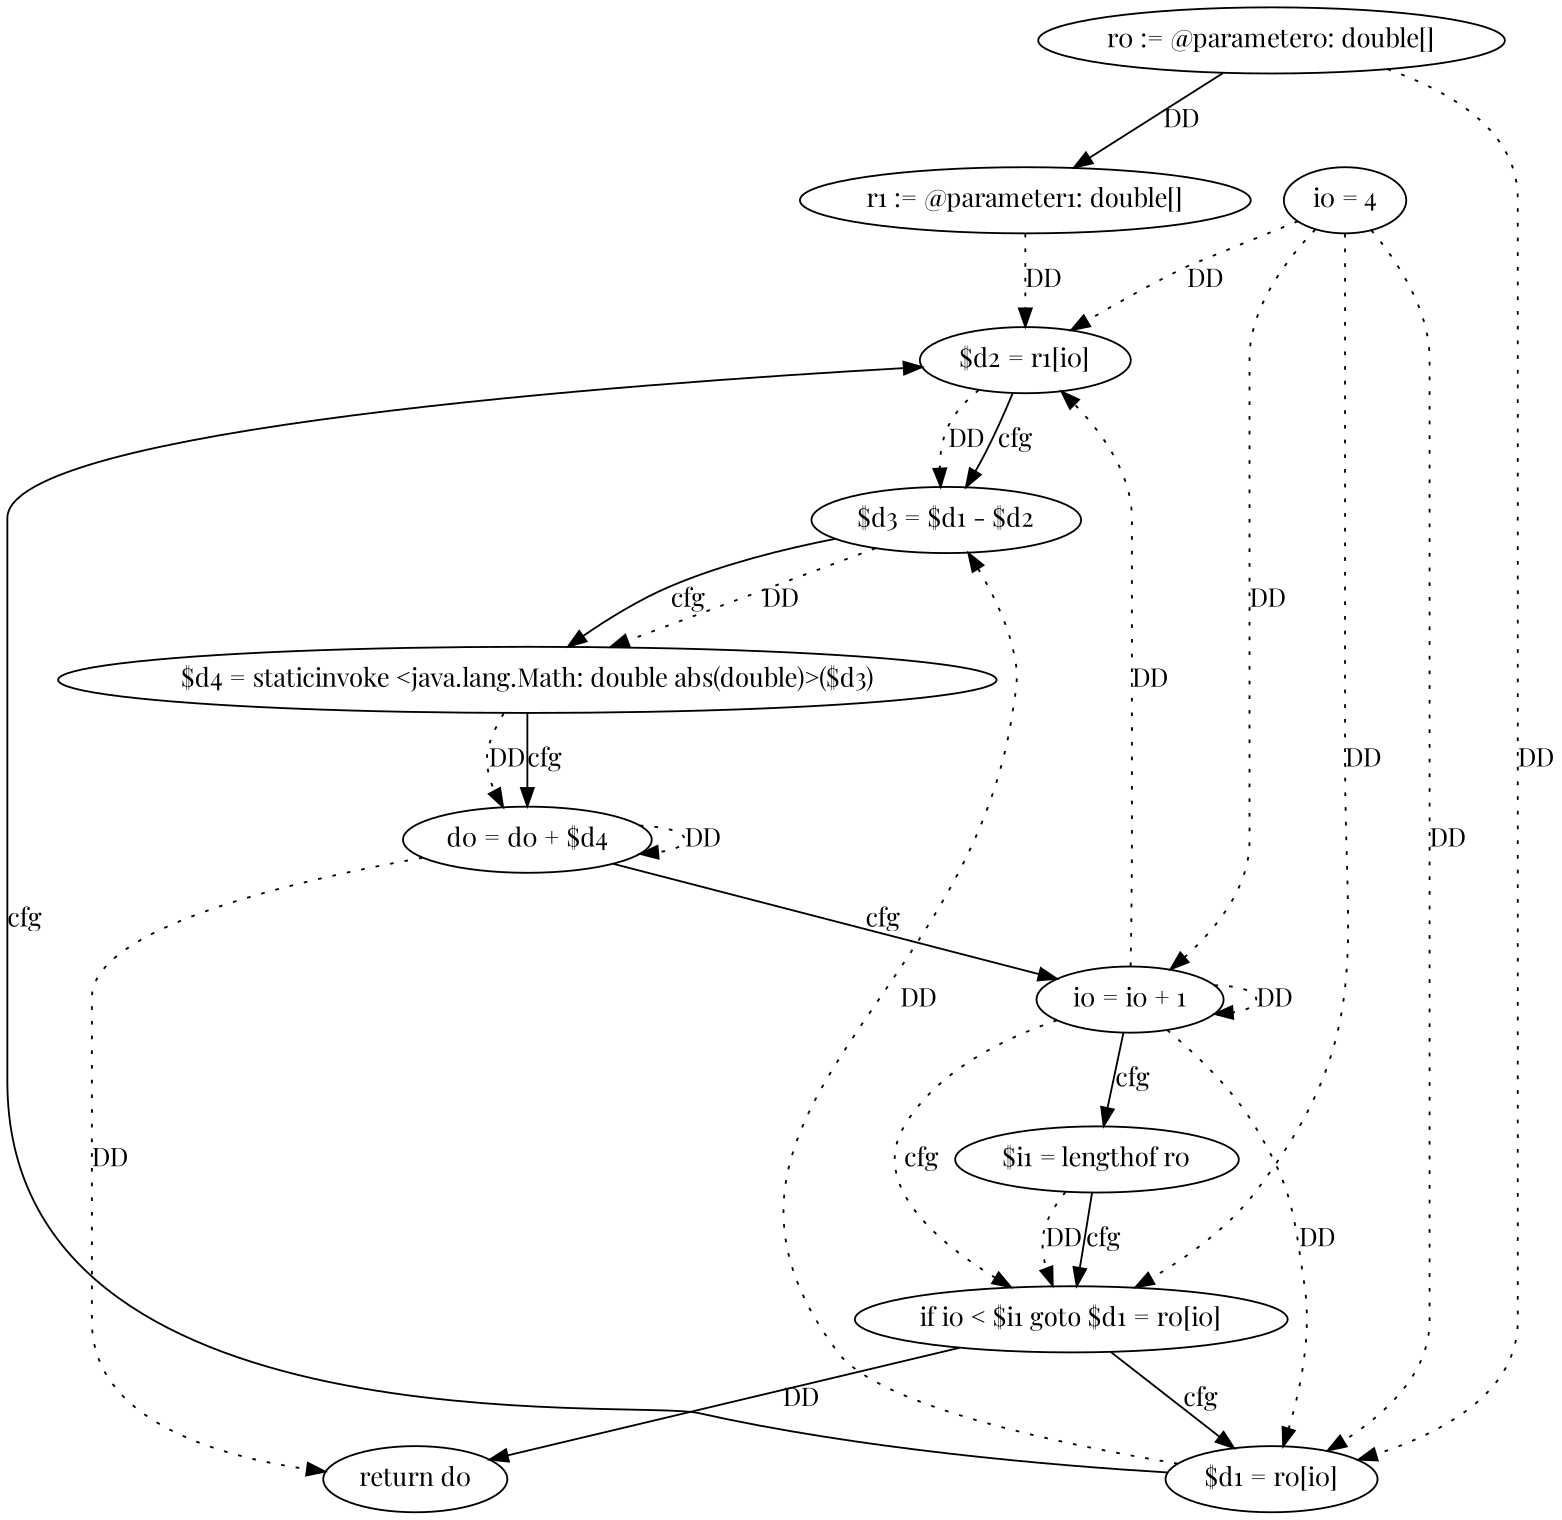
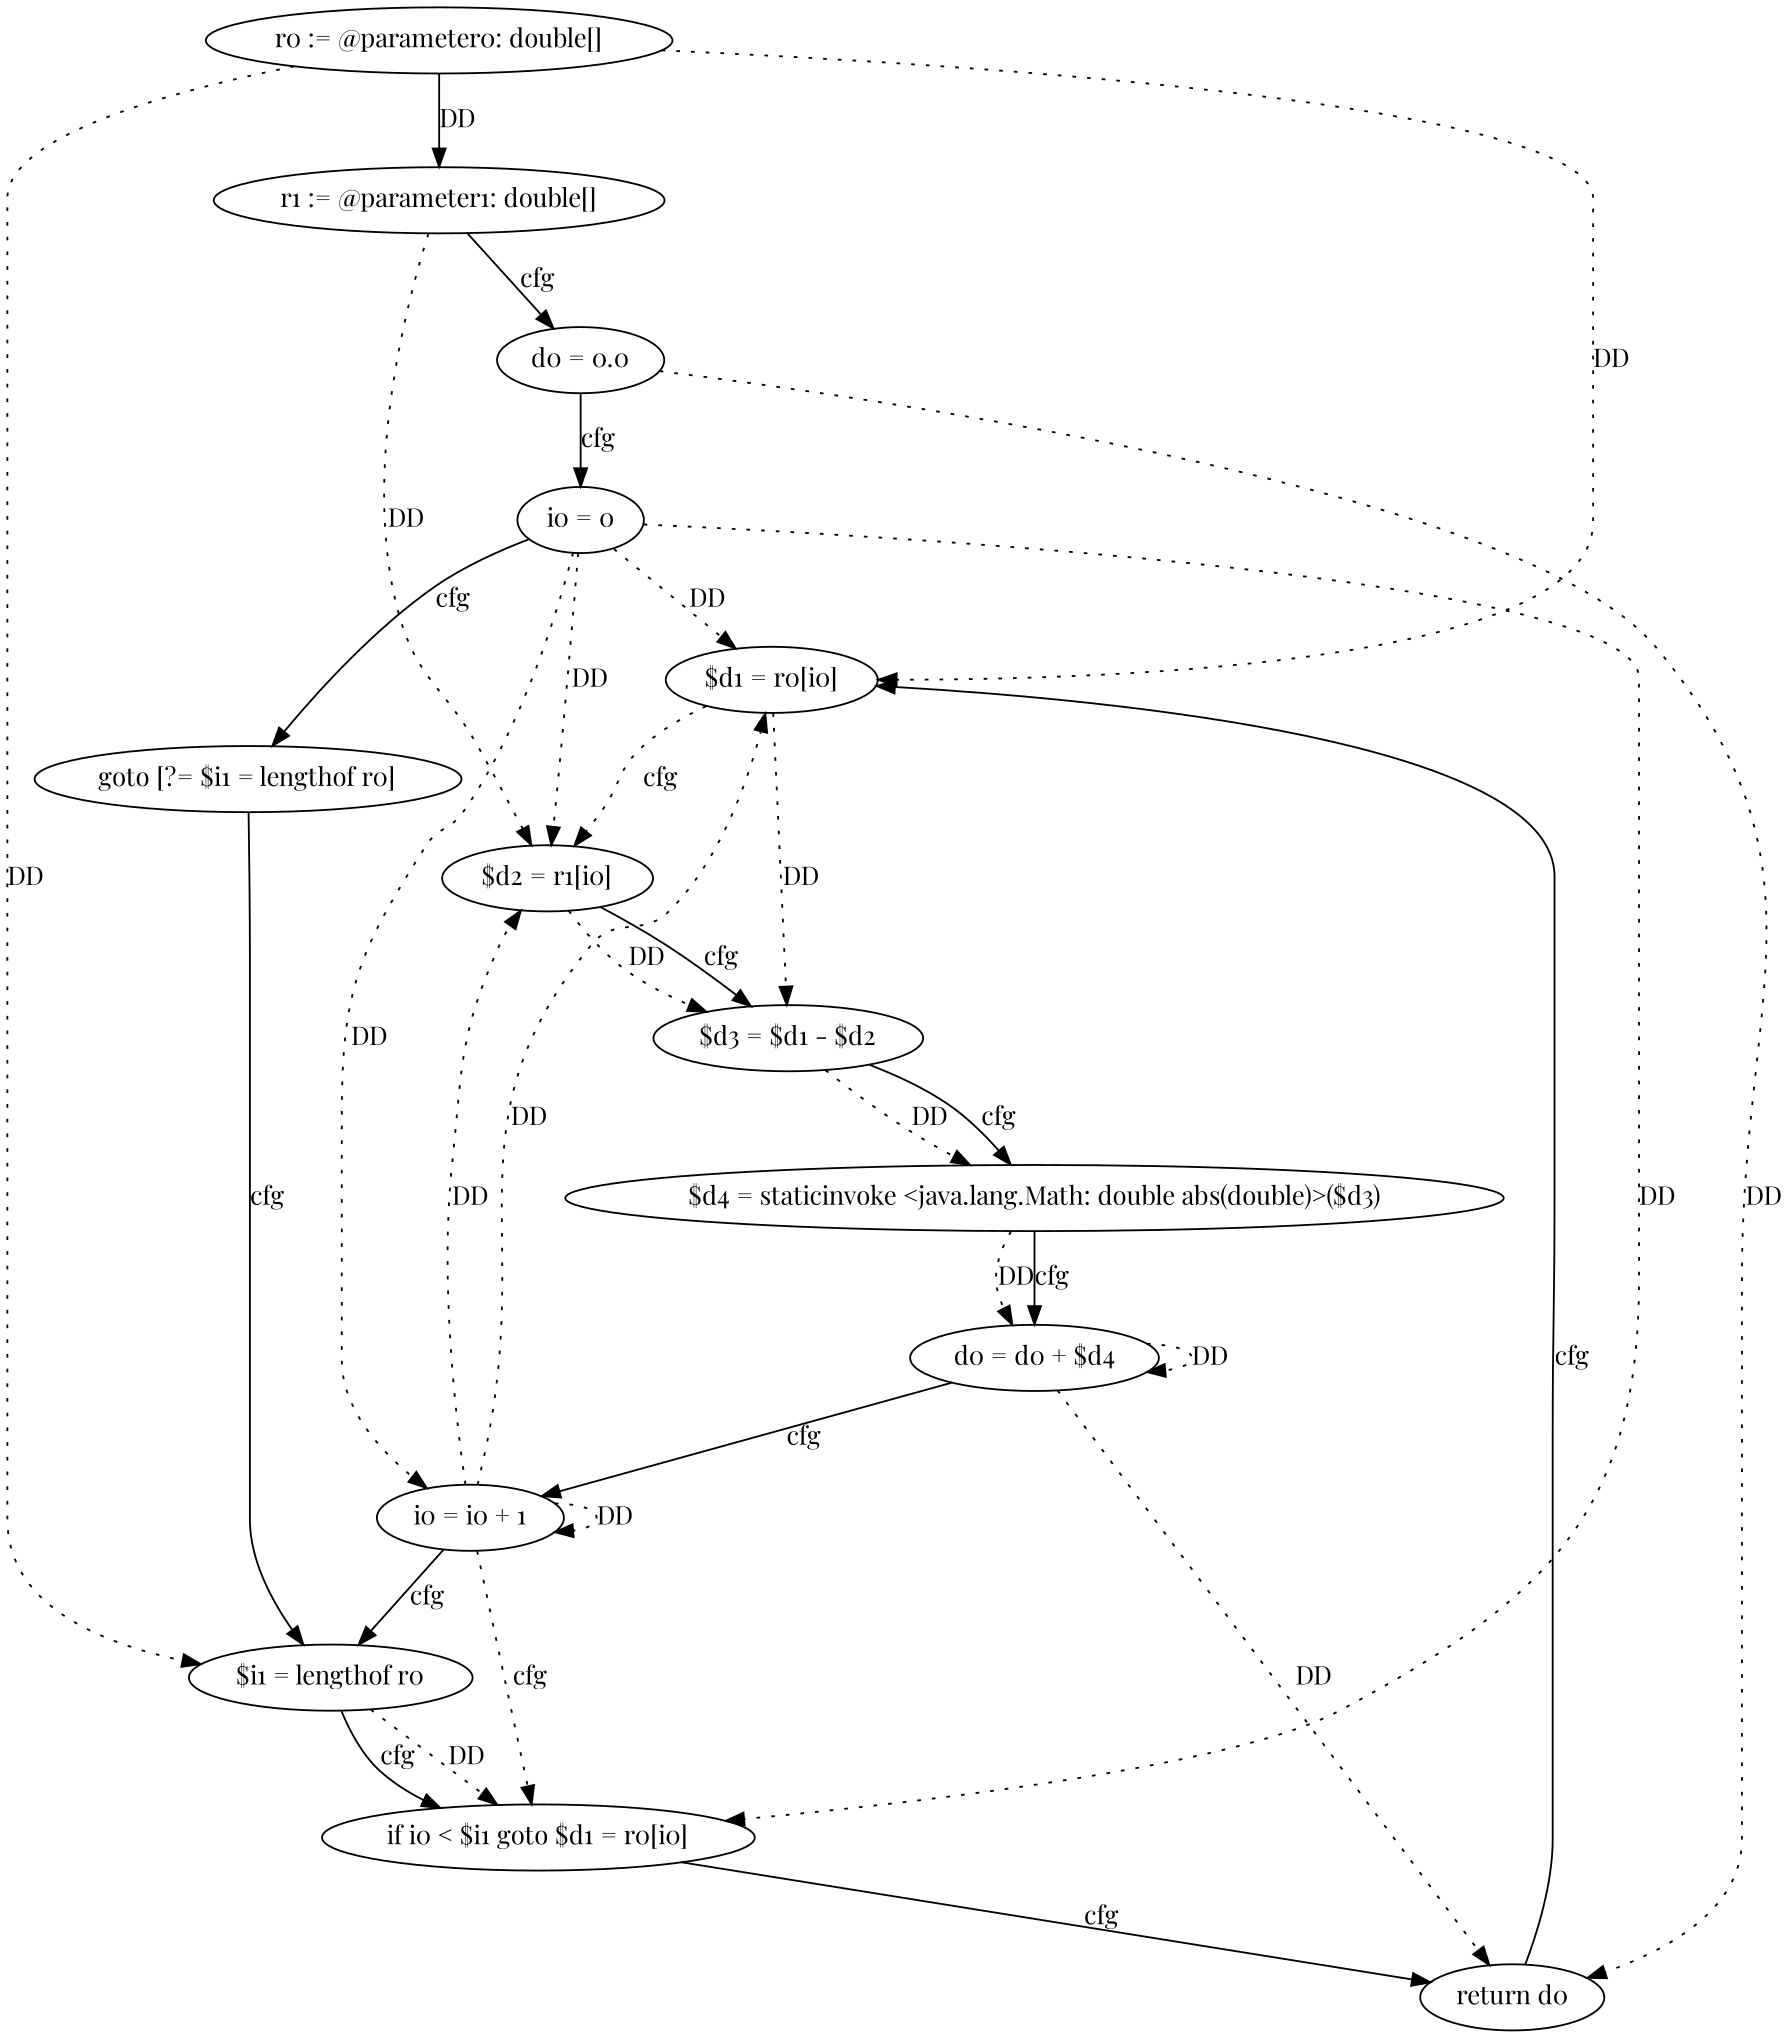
(1345, 200) -> (581, 520)
none -> (581, 360)
none -> (248, 779)
none -> (7, 817)
(7, 1001) -> (633, 756)
(1165, 1394) -> (1555, 1065)
(801, 1399) -> (1102, 1917)
